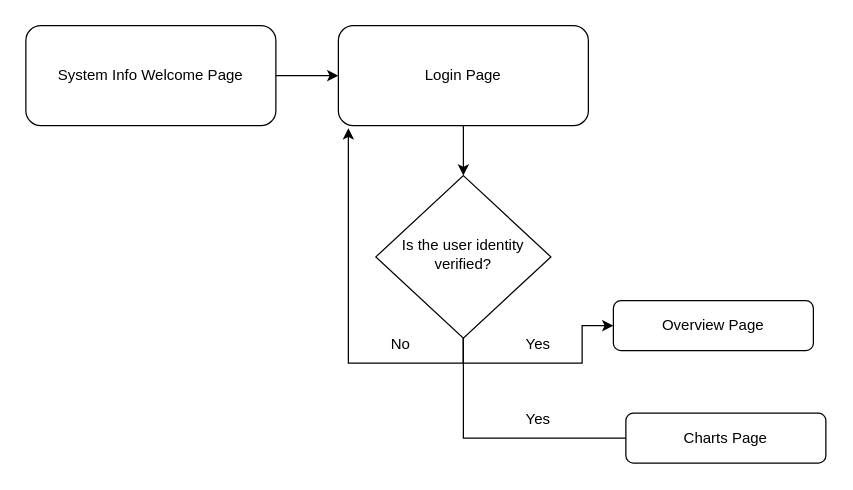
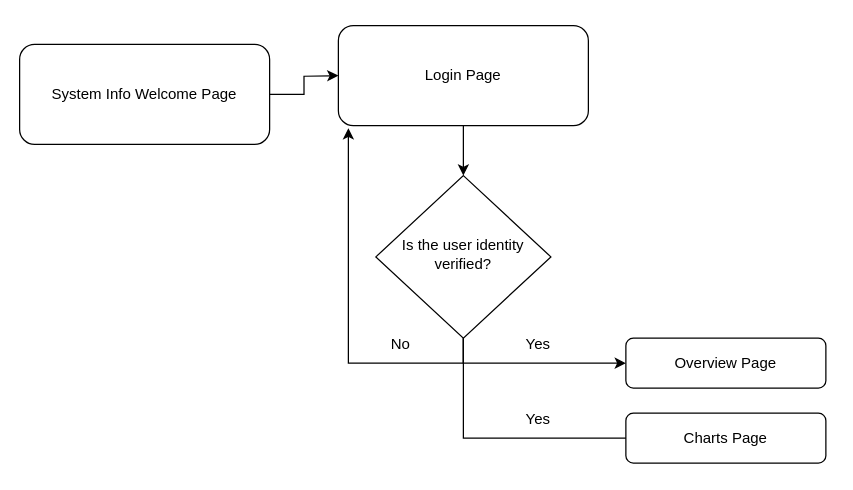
(151, 76) -> (144, 94)
(713, 326) -> (726, 363)
